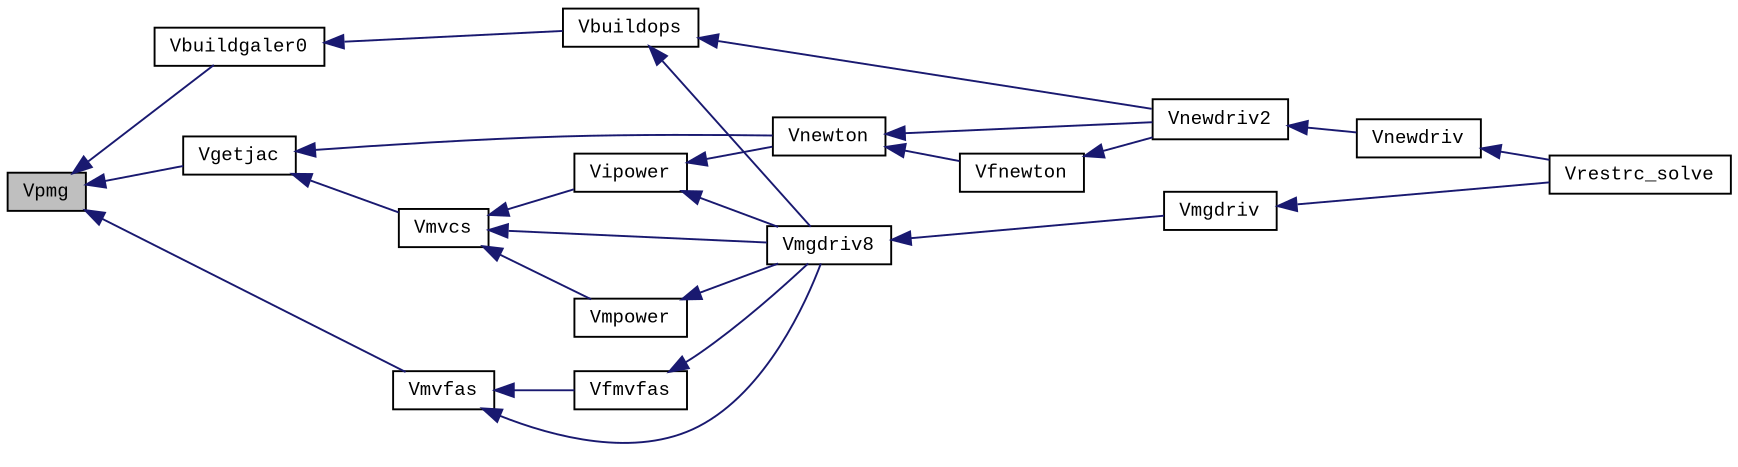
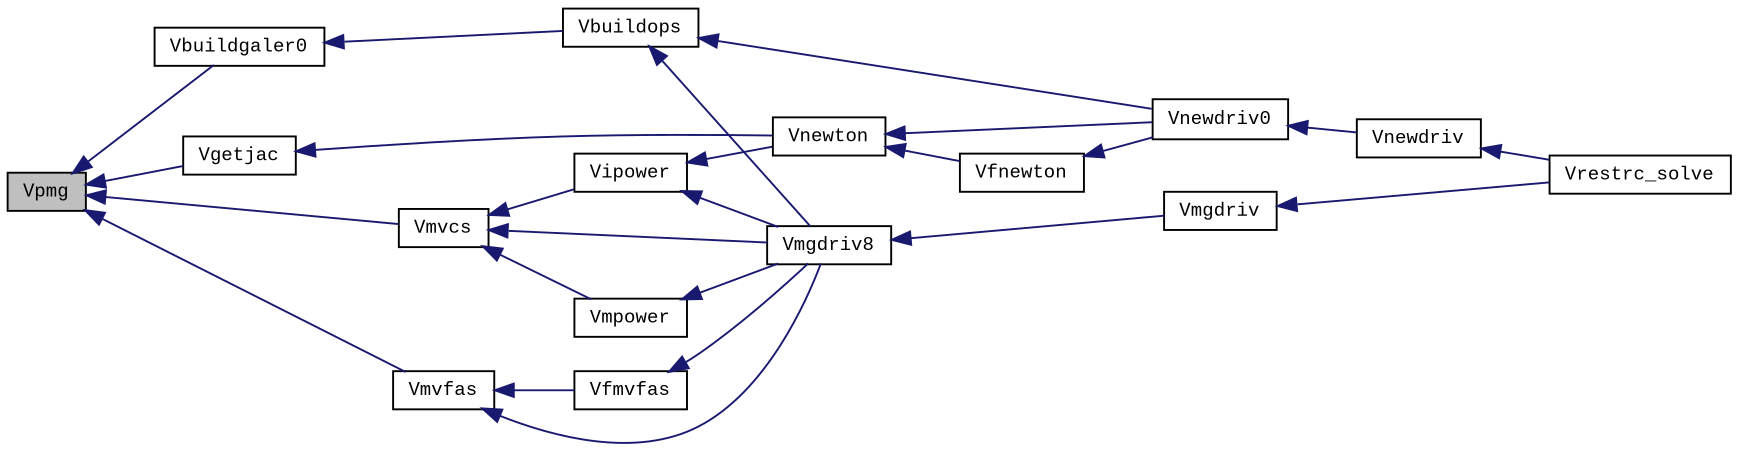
(1220, 119) -> (1220, 119)
(355, 197) -> (252, 211)
